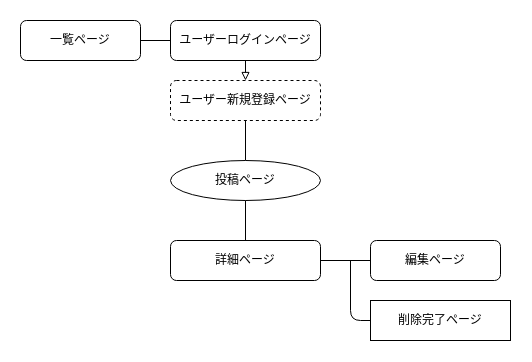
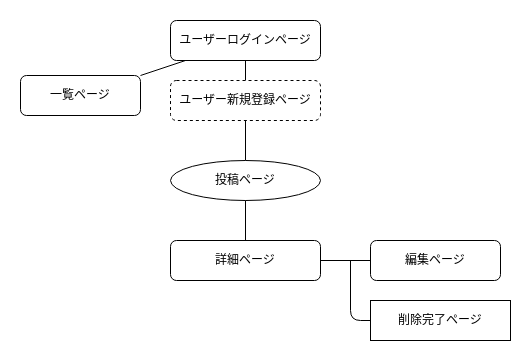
(81, 41) -> (81, 96)
(246, 71) -> (246, 74)
